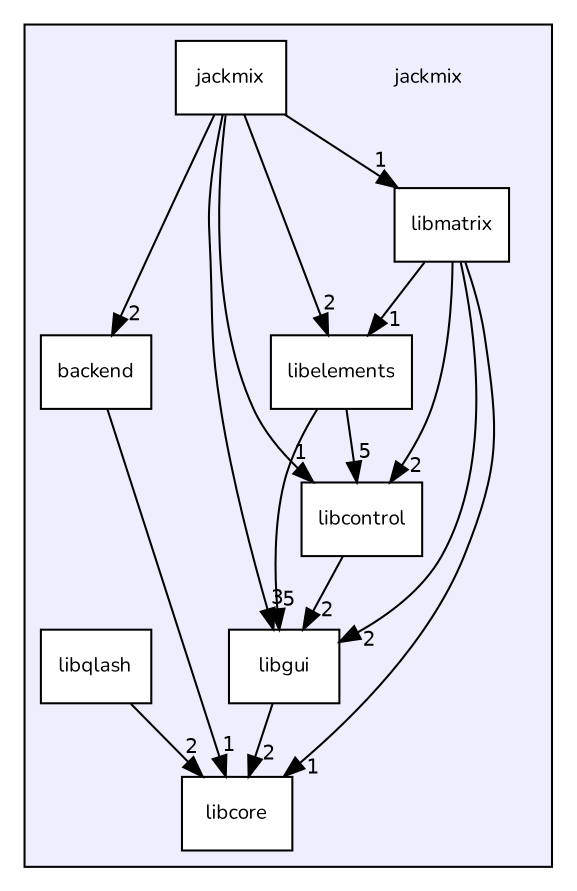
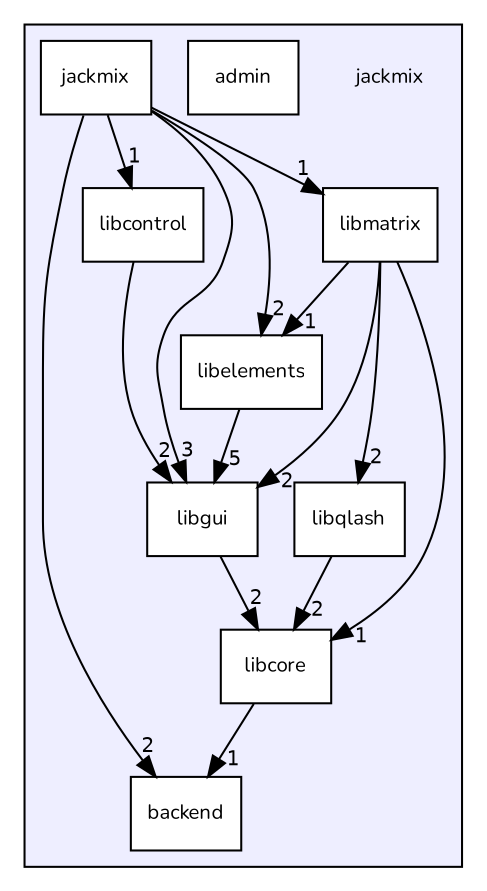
none -> (243, 78)
(442, 368) -> (377, 362)
(350, 436) -> none
(163, 583) -> (236, 732)
